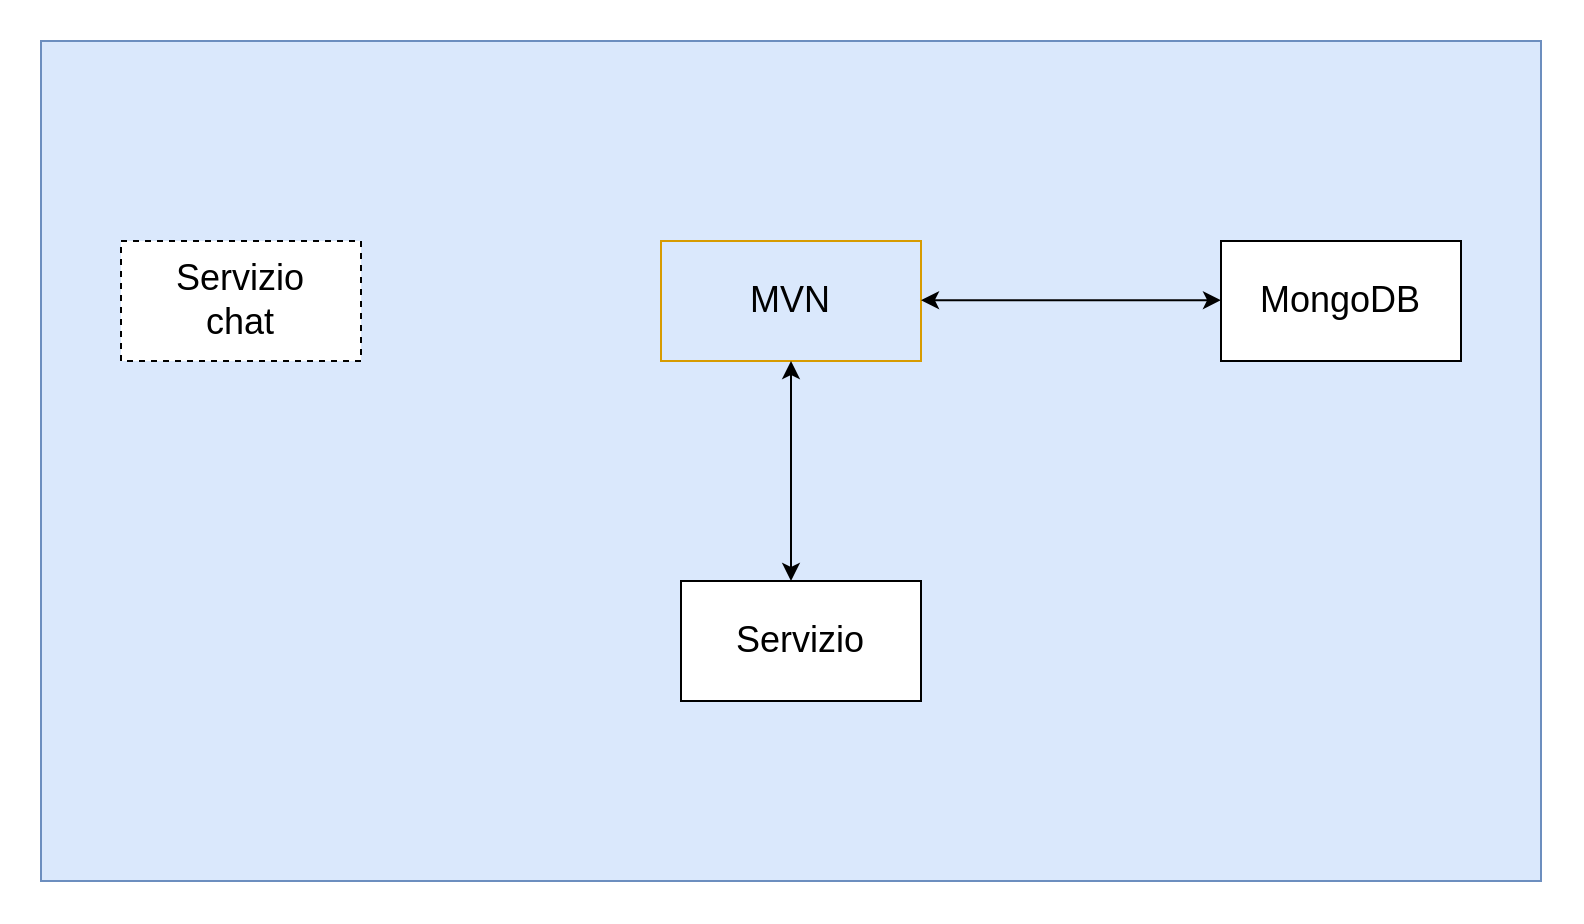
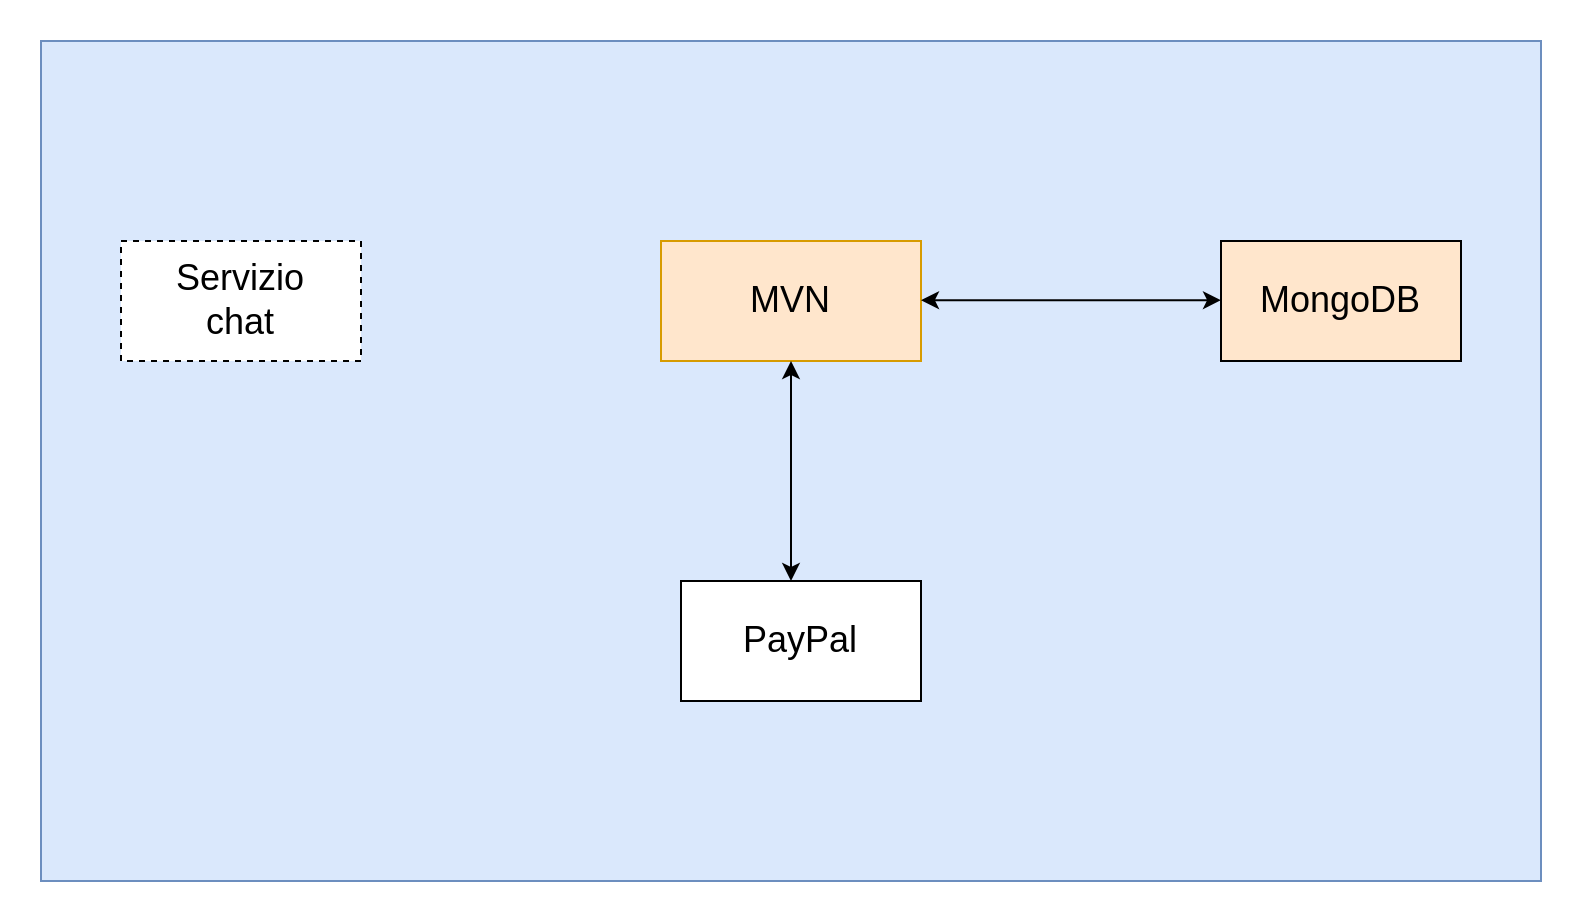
(791, 301) -> (791, 301)
(1341, 301) -> (1341, 301)
(801, 641) -> (801, 641)
